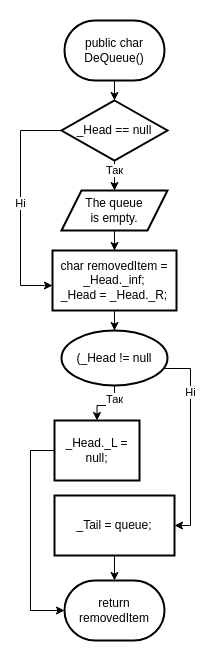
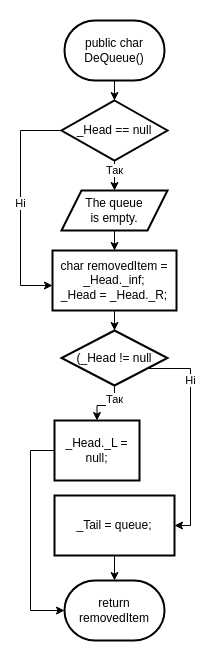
(115, 358) -> (115, 358)
